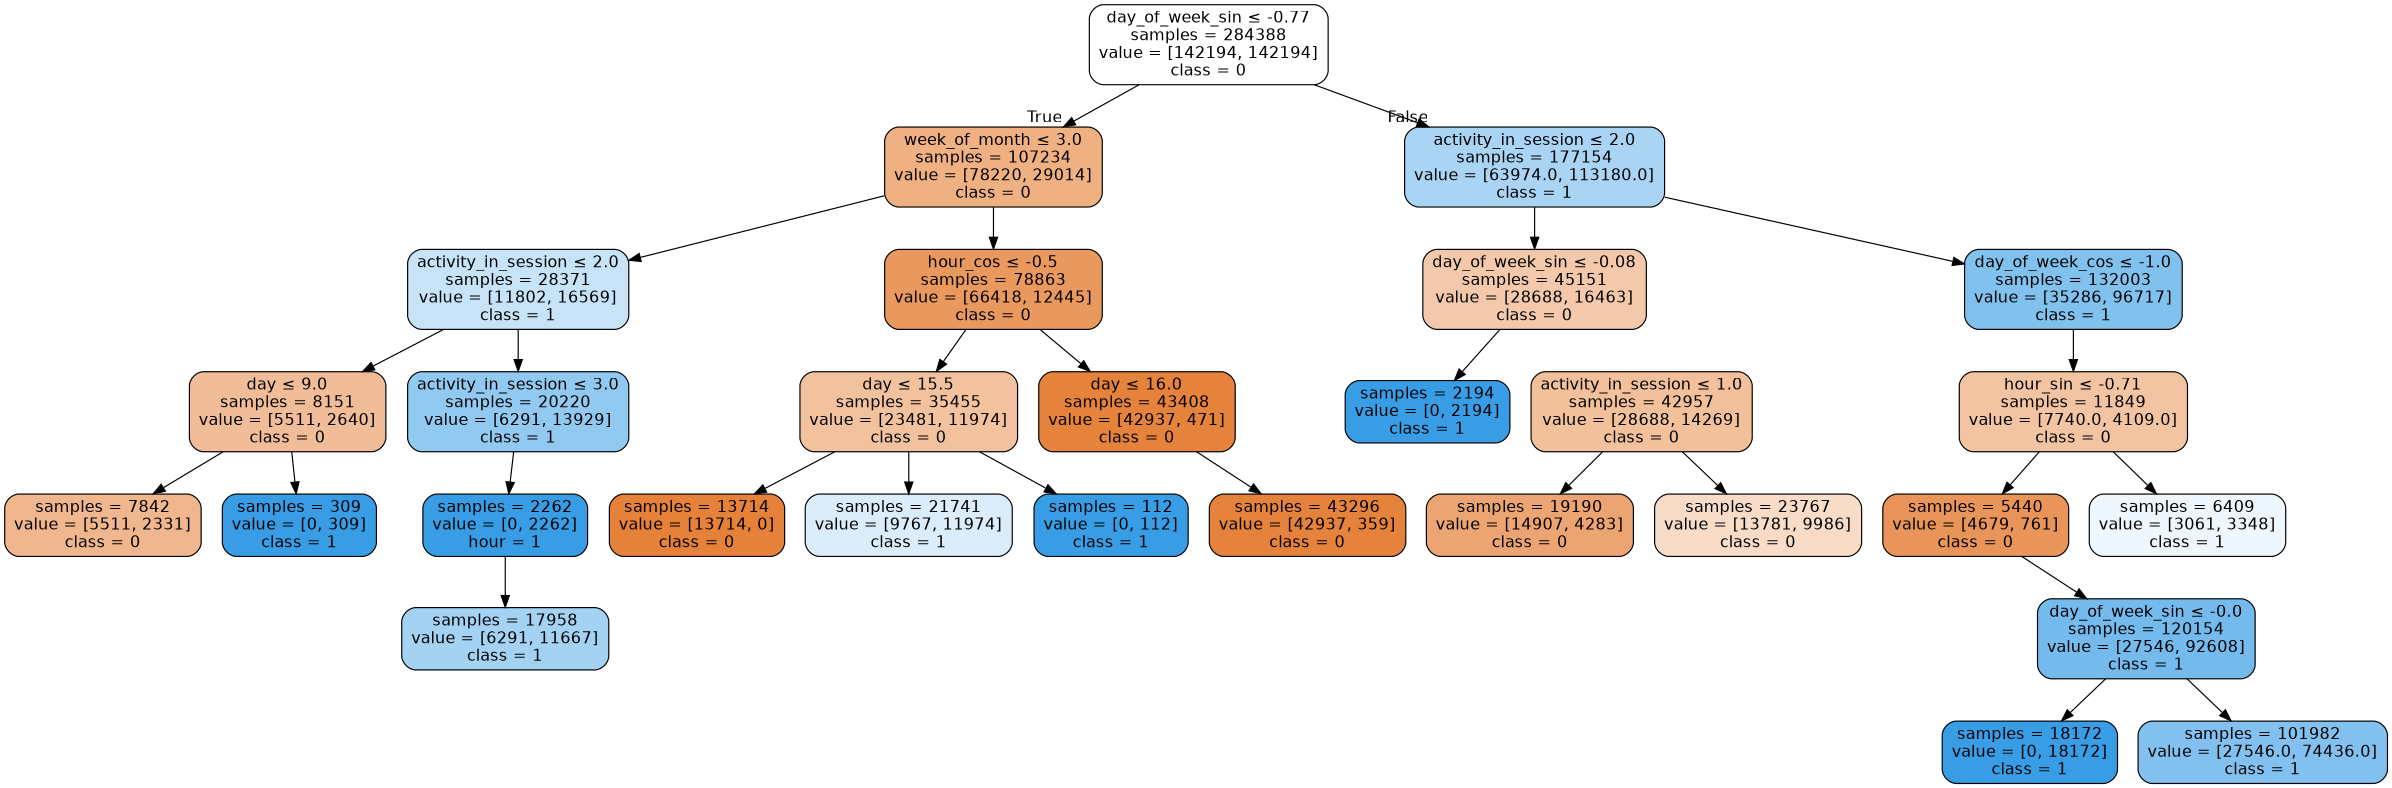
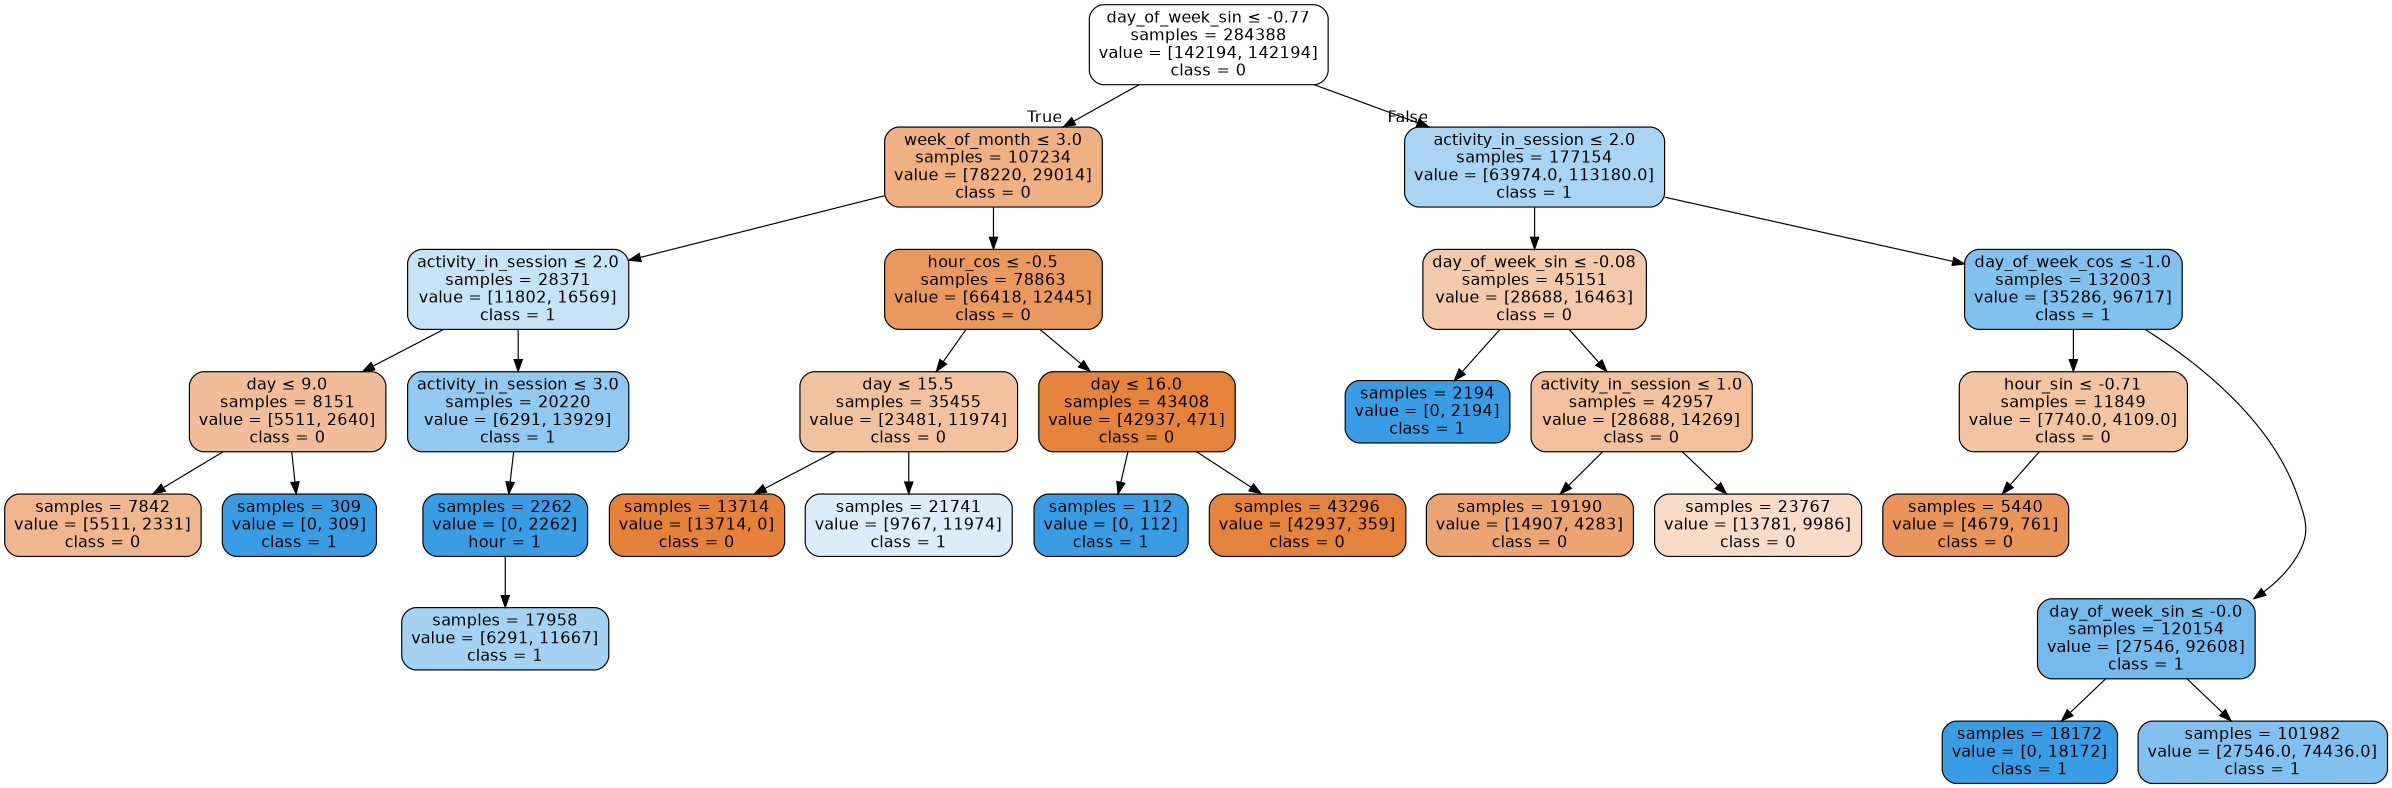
none -> (1584, 346)
(1013, 470) -> (1124, 467)
(2187, 525) -> none
(2049, 574) -> (2271, 444)
